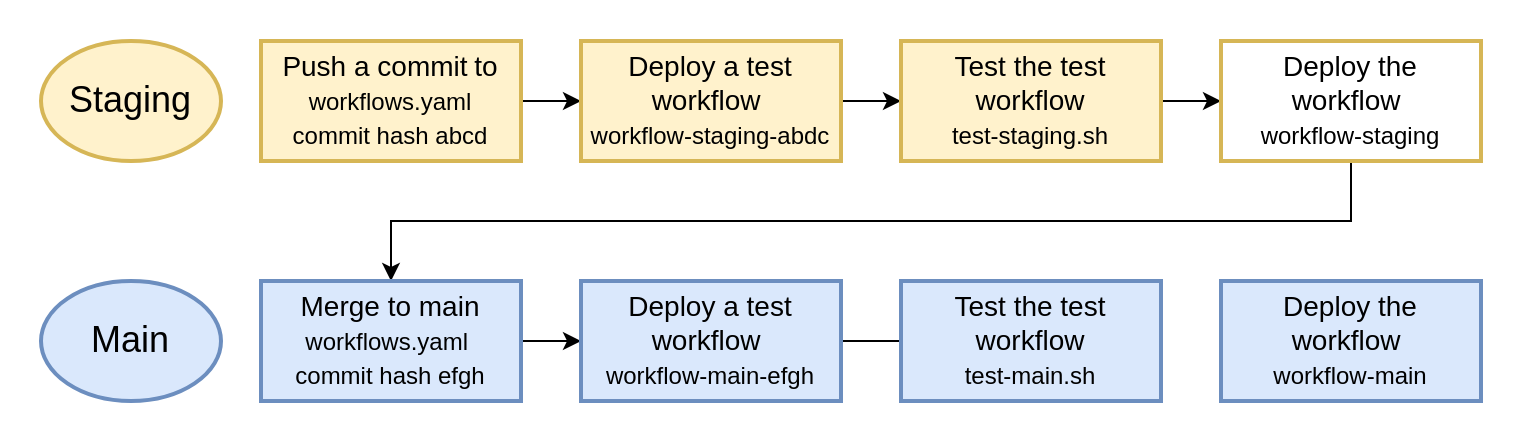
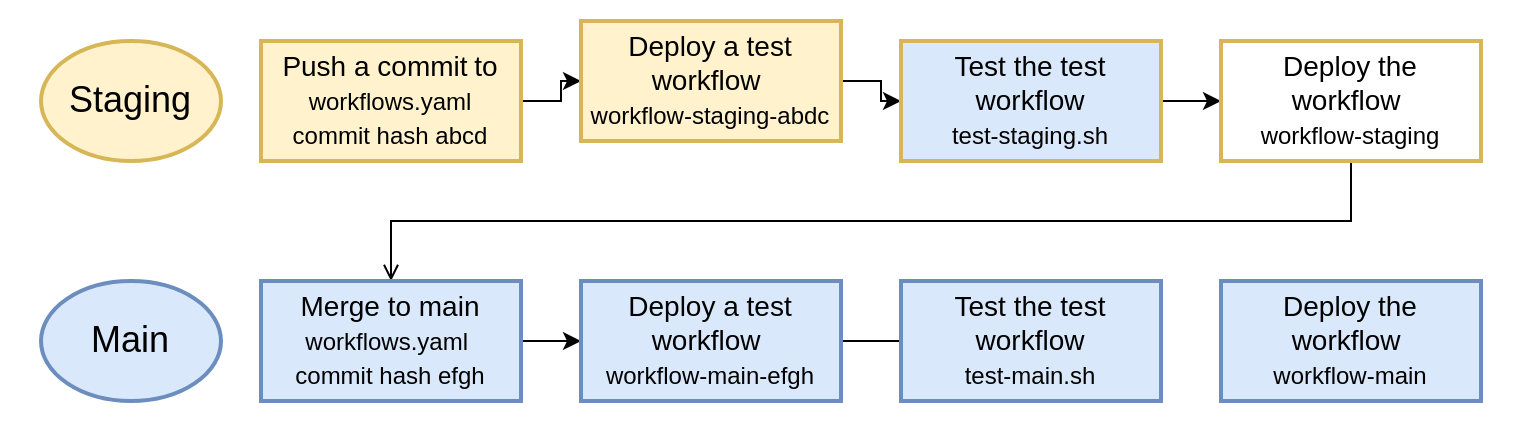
(711, 101) -> (711, 81)
(1031, 101) -> (1031, 101)
(391, 266) -> (391, 268)
